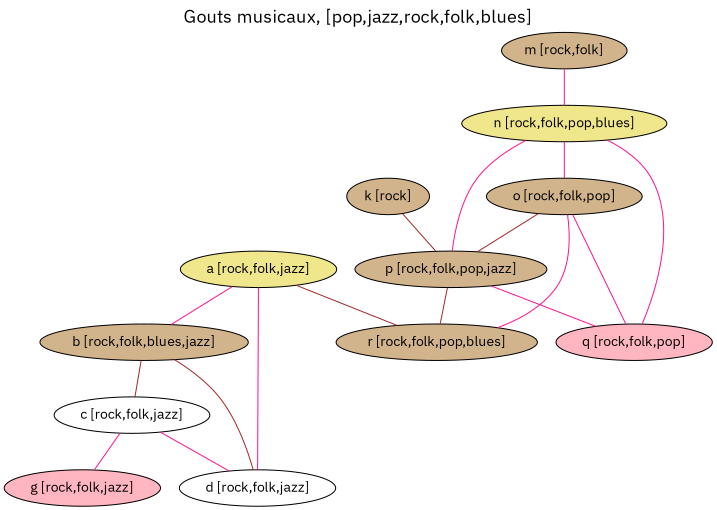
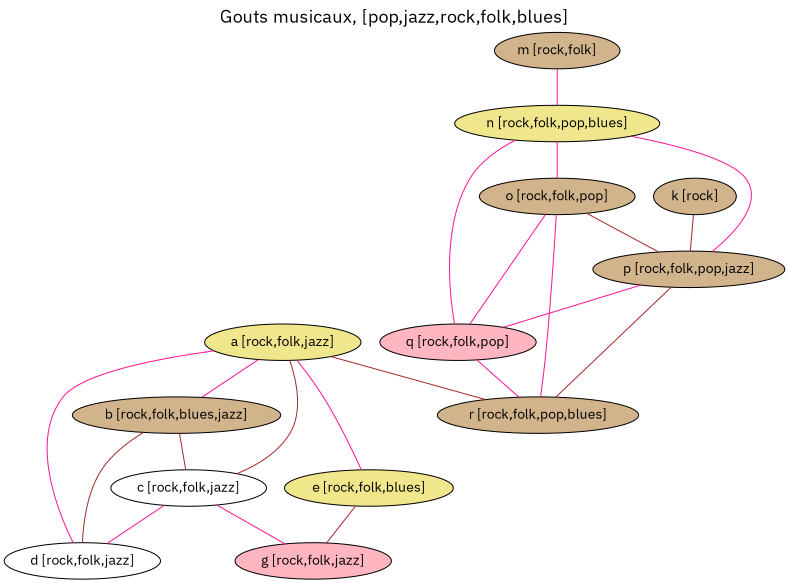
none -> (498, 379)
none -> (291, 430)
none -> (369, 488)
